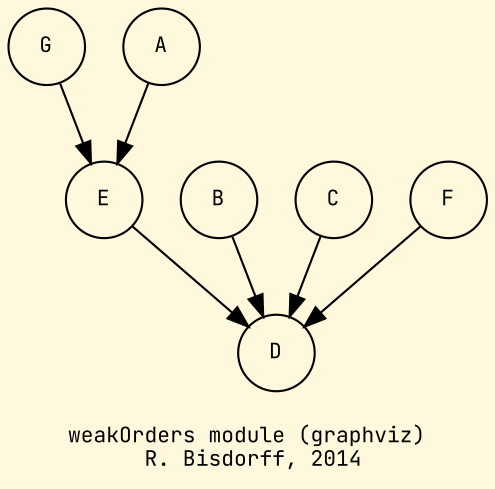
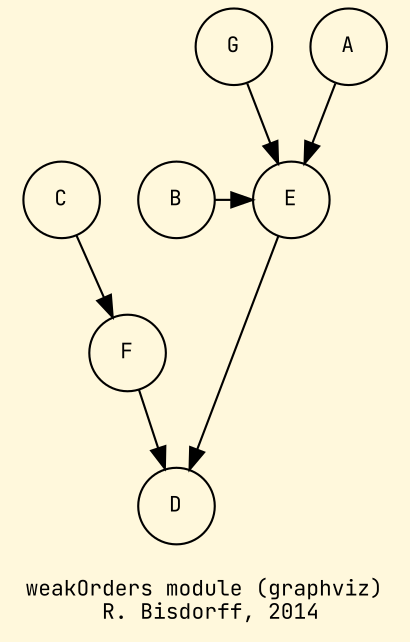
(244, 267) -> (223, 200)
(309, 267) -> (90, 267)
